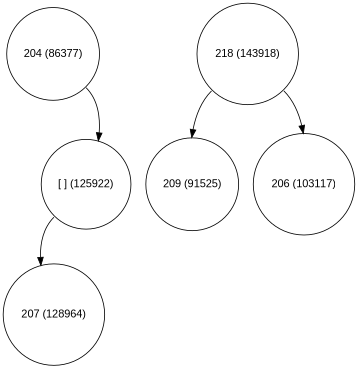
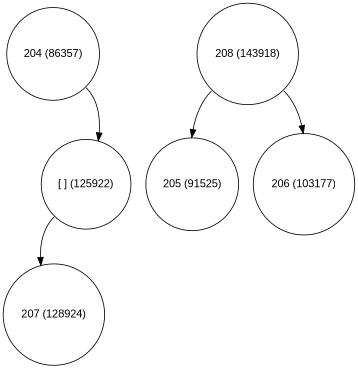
(53, 54) -> (53, 54)
(248, 54) -> (248, 54)
(192, 184) -> (192, 184)
(304, 184) -> (304, 184)
(54, 315) -> (54, 315)
